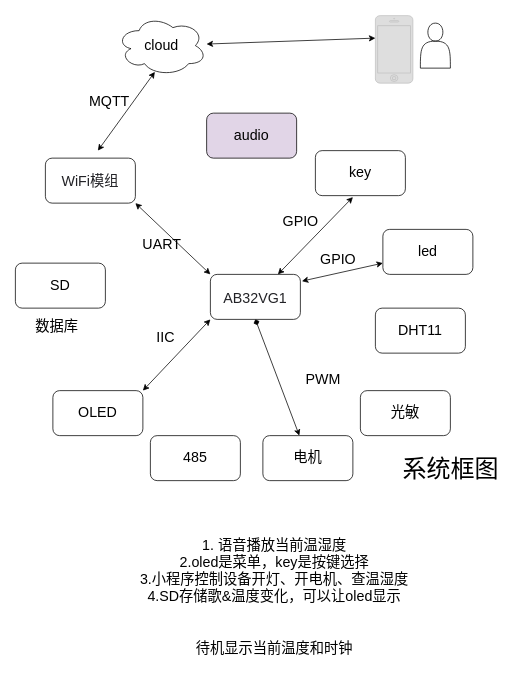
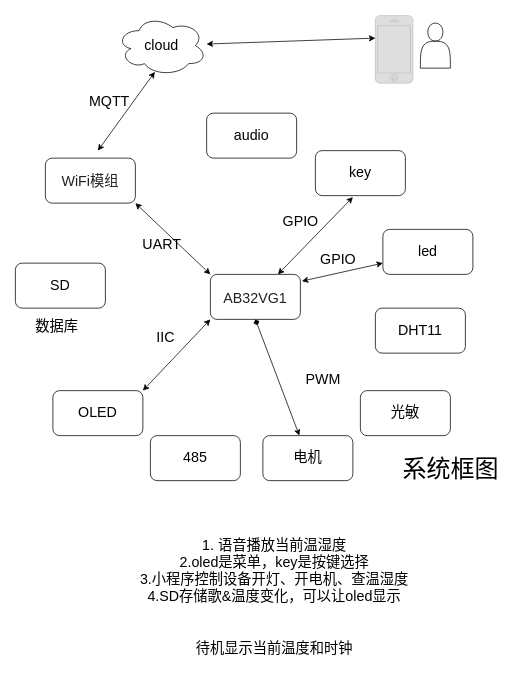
(252, 135) -> (252, 135)
